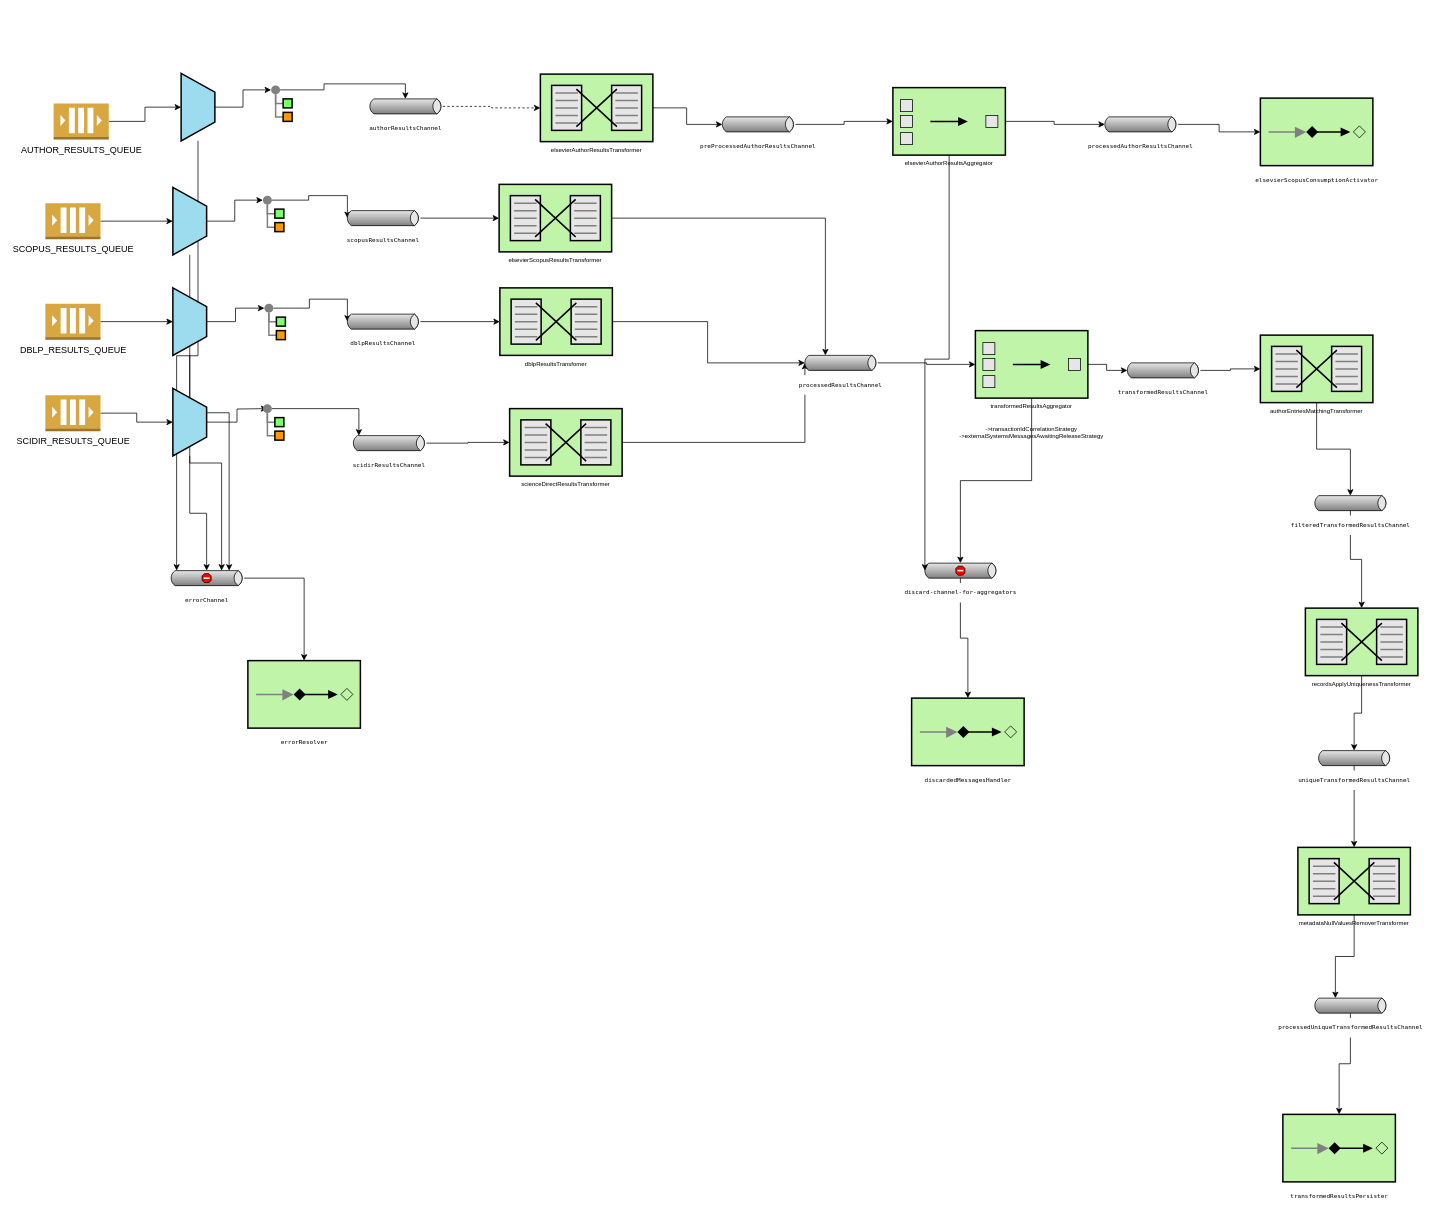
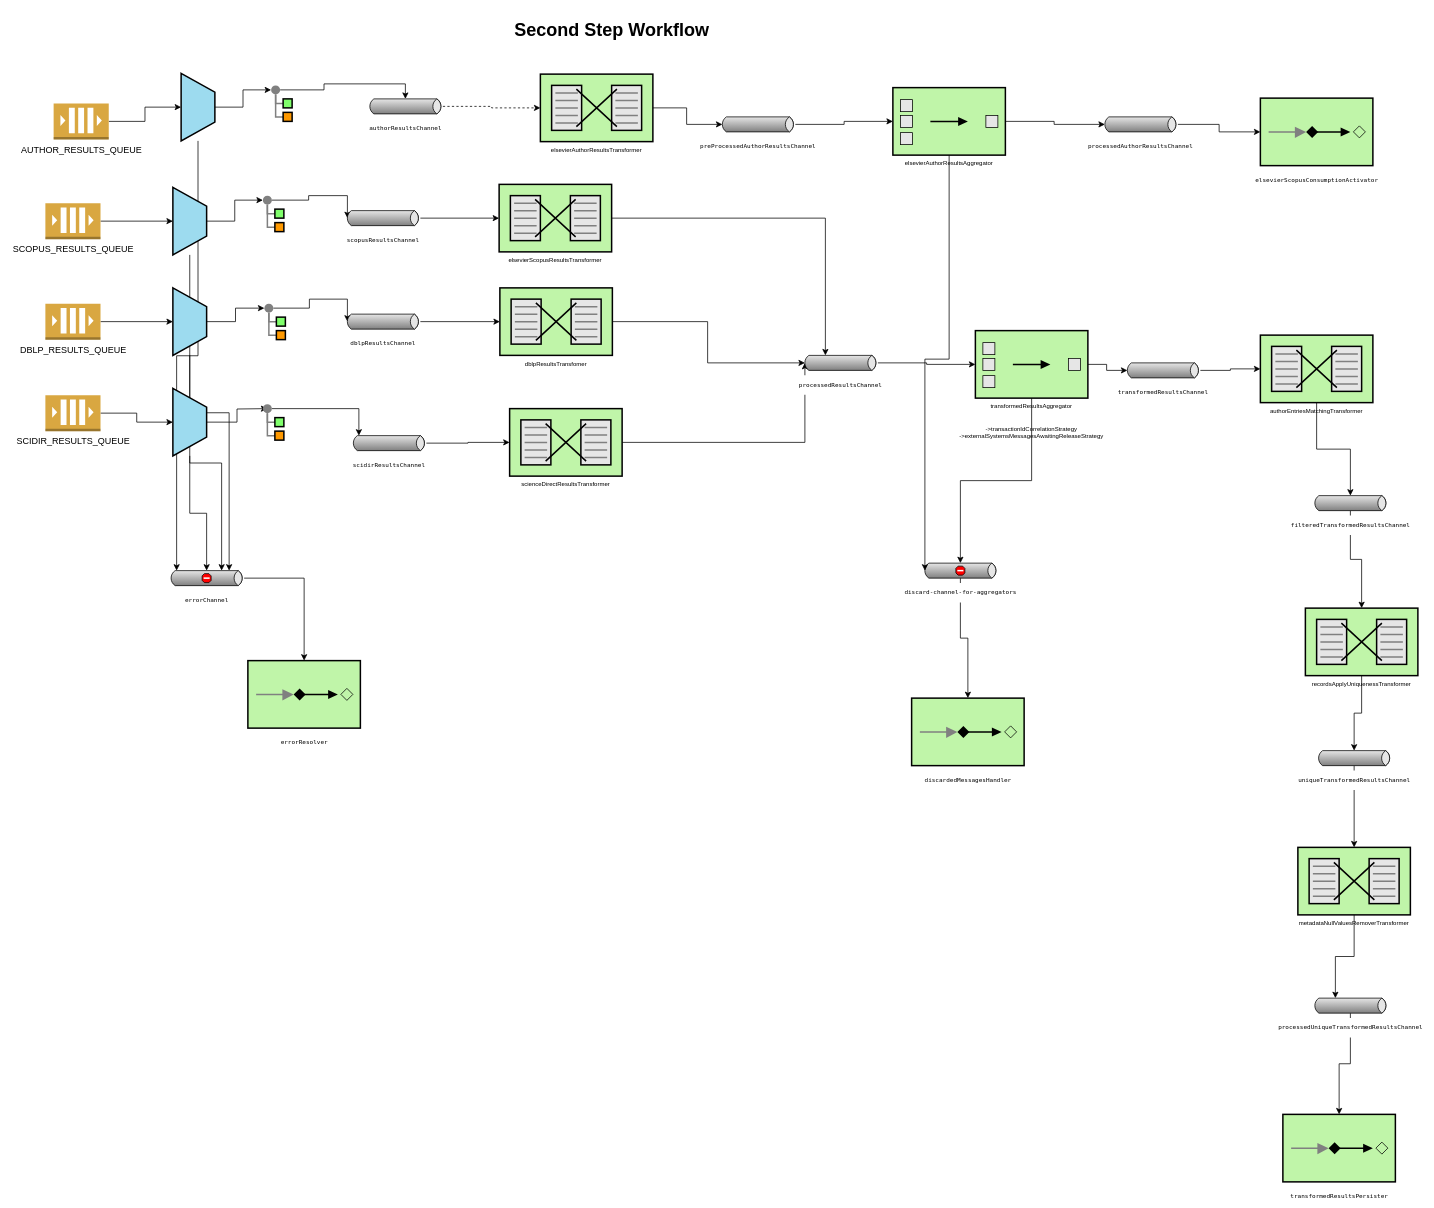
none -> (612, 30)
